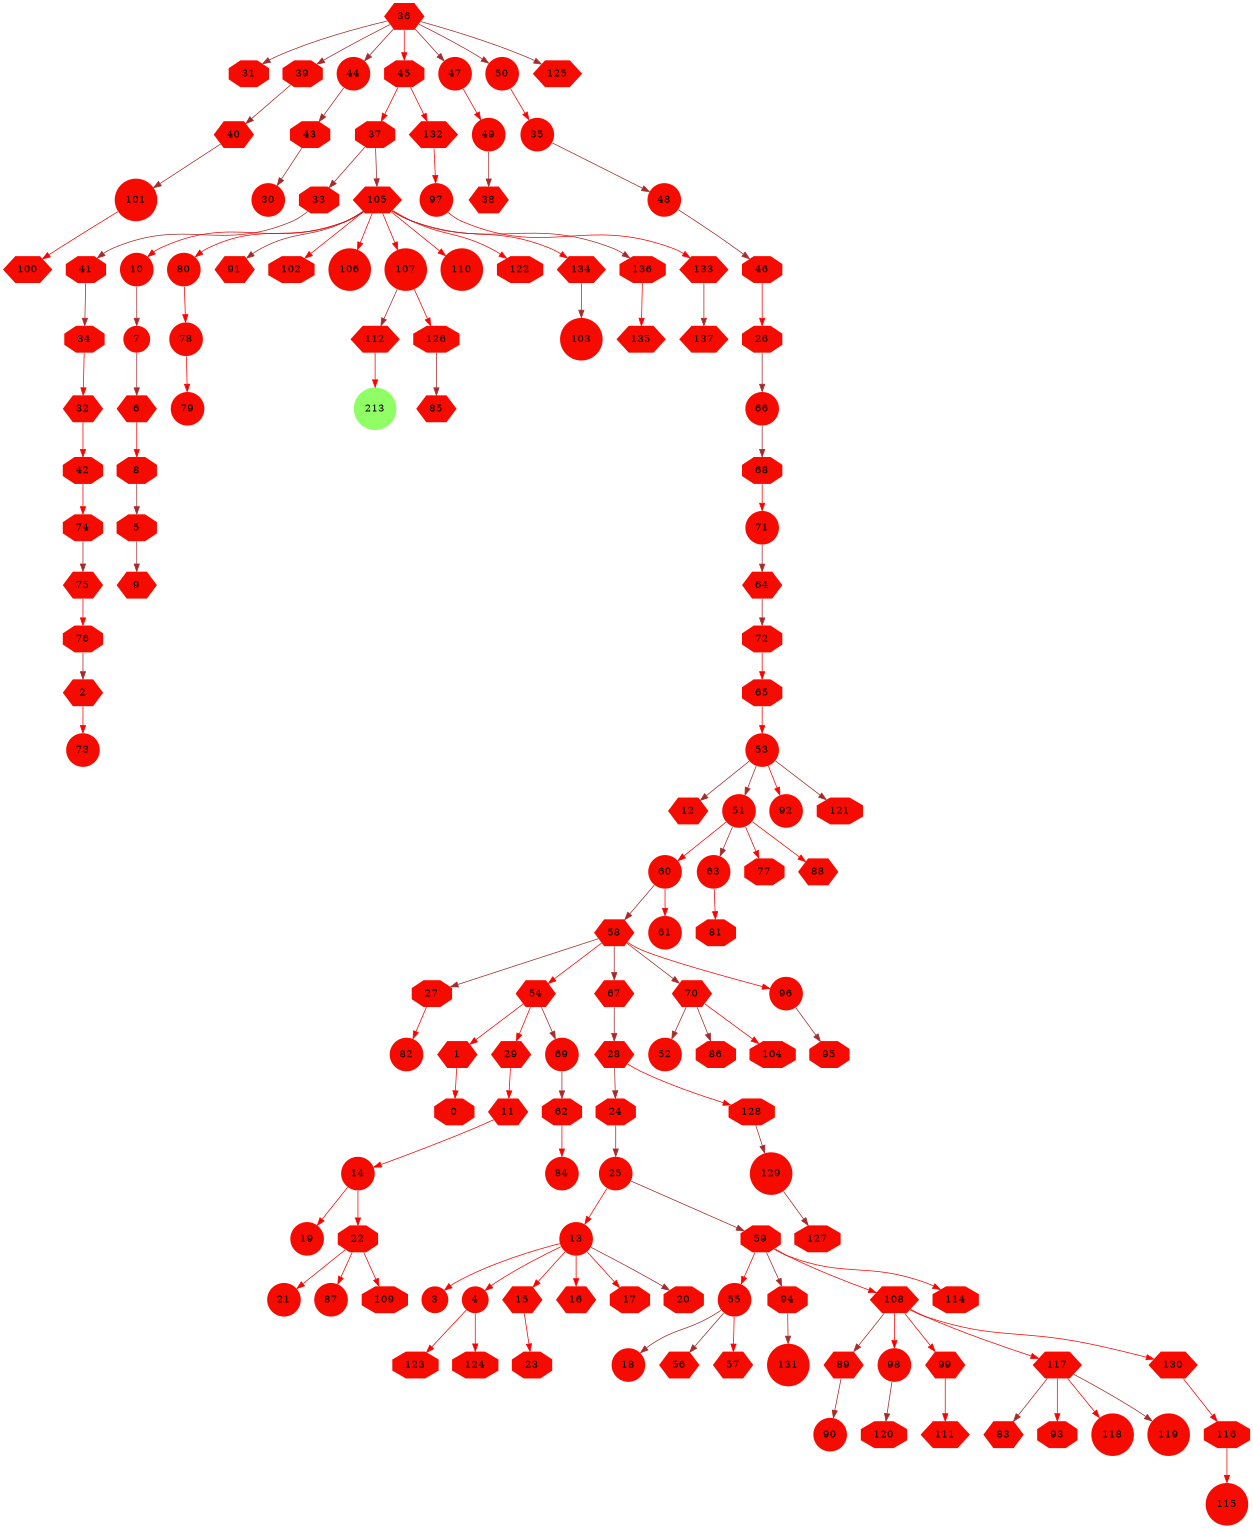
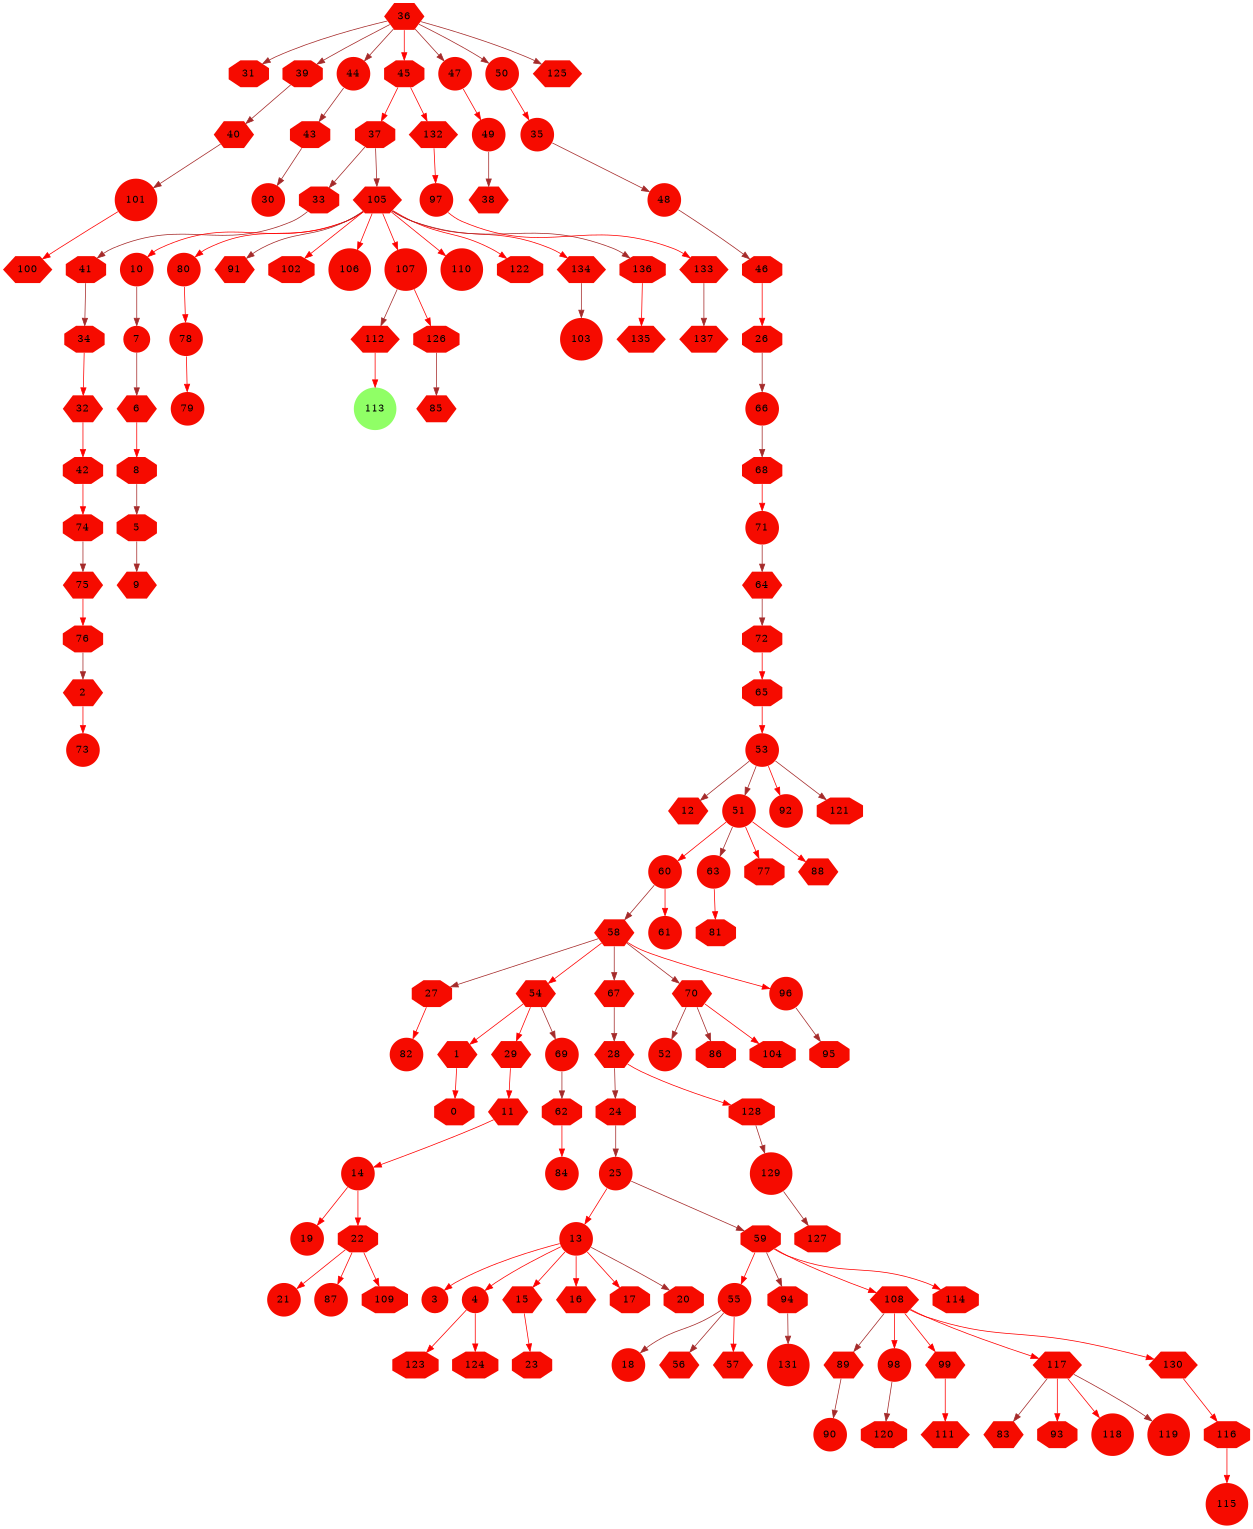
(375, 409) -> (375, 409)
